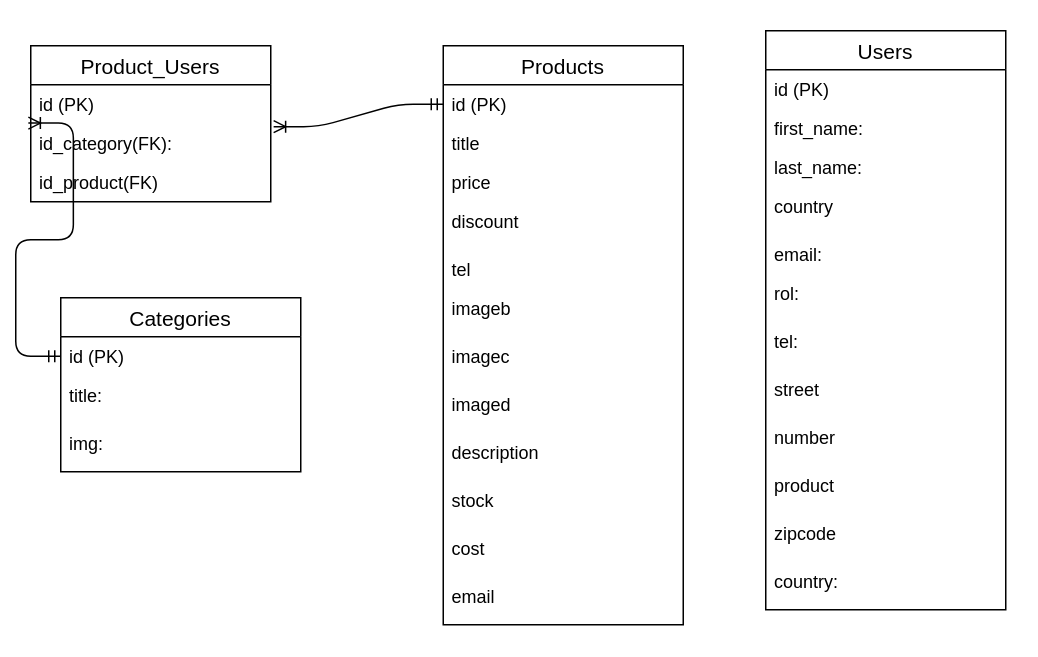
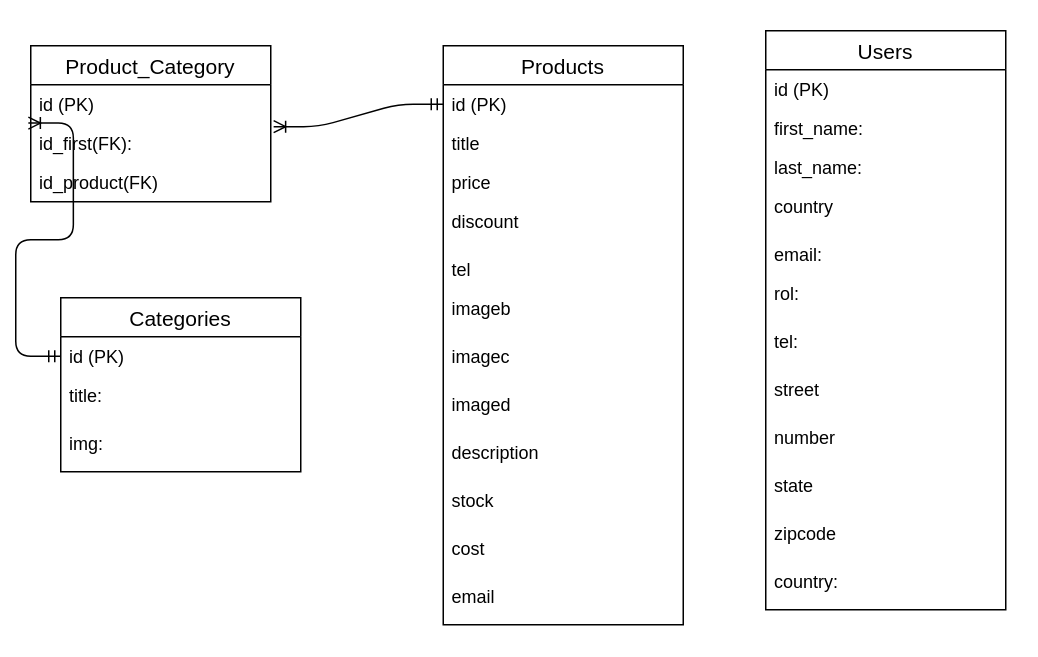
(150, 67) -> (150, 67)
(115, 144) -> (98, 144)
(809, 486) -> (799, 486)
